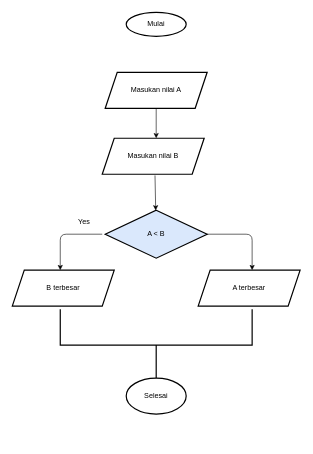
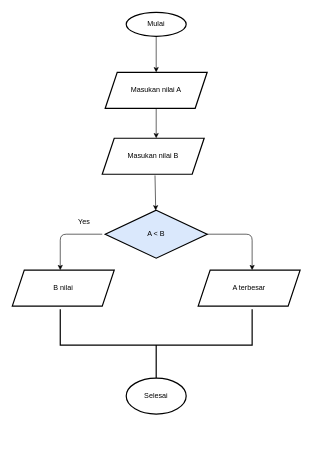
none -> (156, 66)
(63, 288) -> (63, 288)
